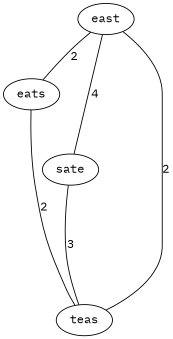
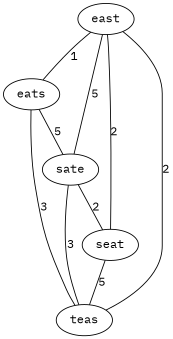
(74, 57) -> (74, 57)
(95, 94) -> (95, 94)
none -> (51, 132)
(44, 207) -> (44, 207)
none -> (110, 245)
